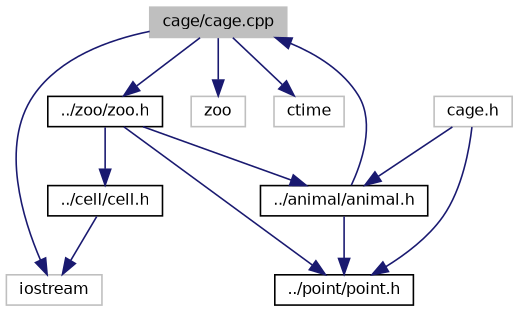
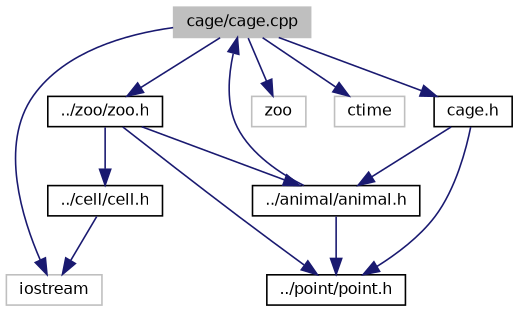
none -> (350, 64)
(473, 112) -> (473, 112)
